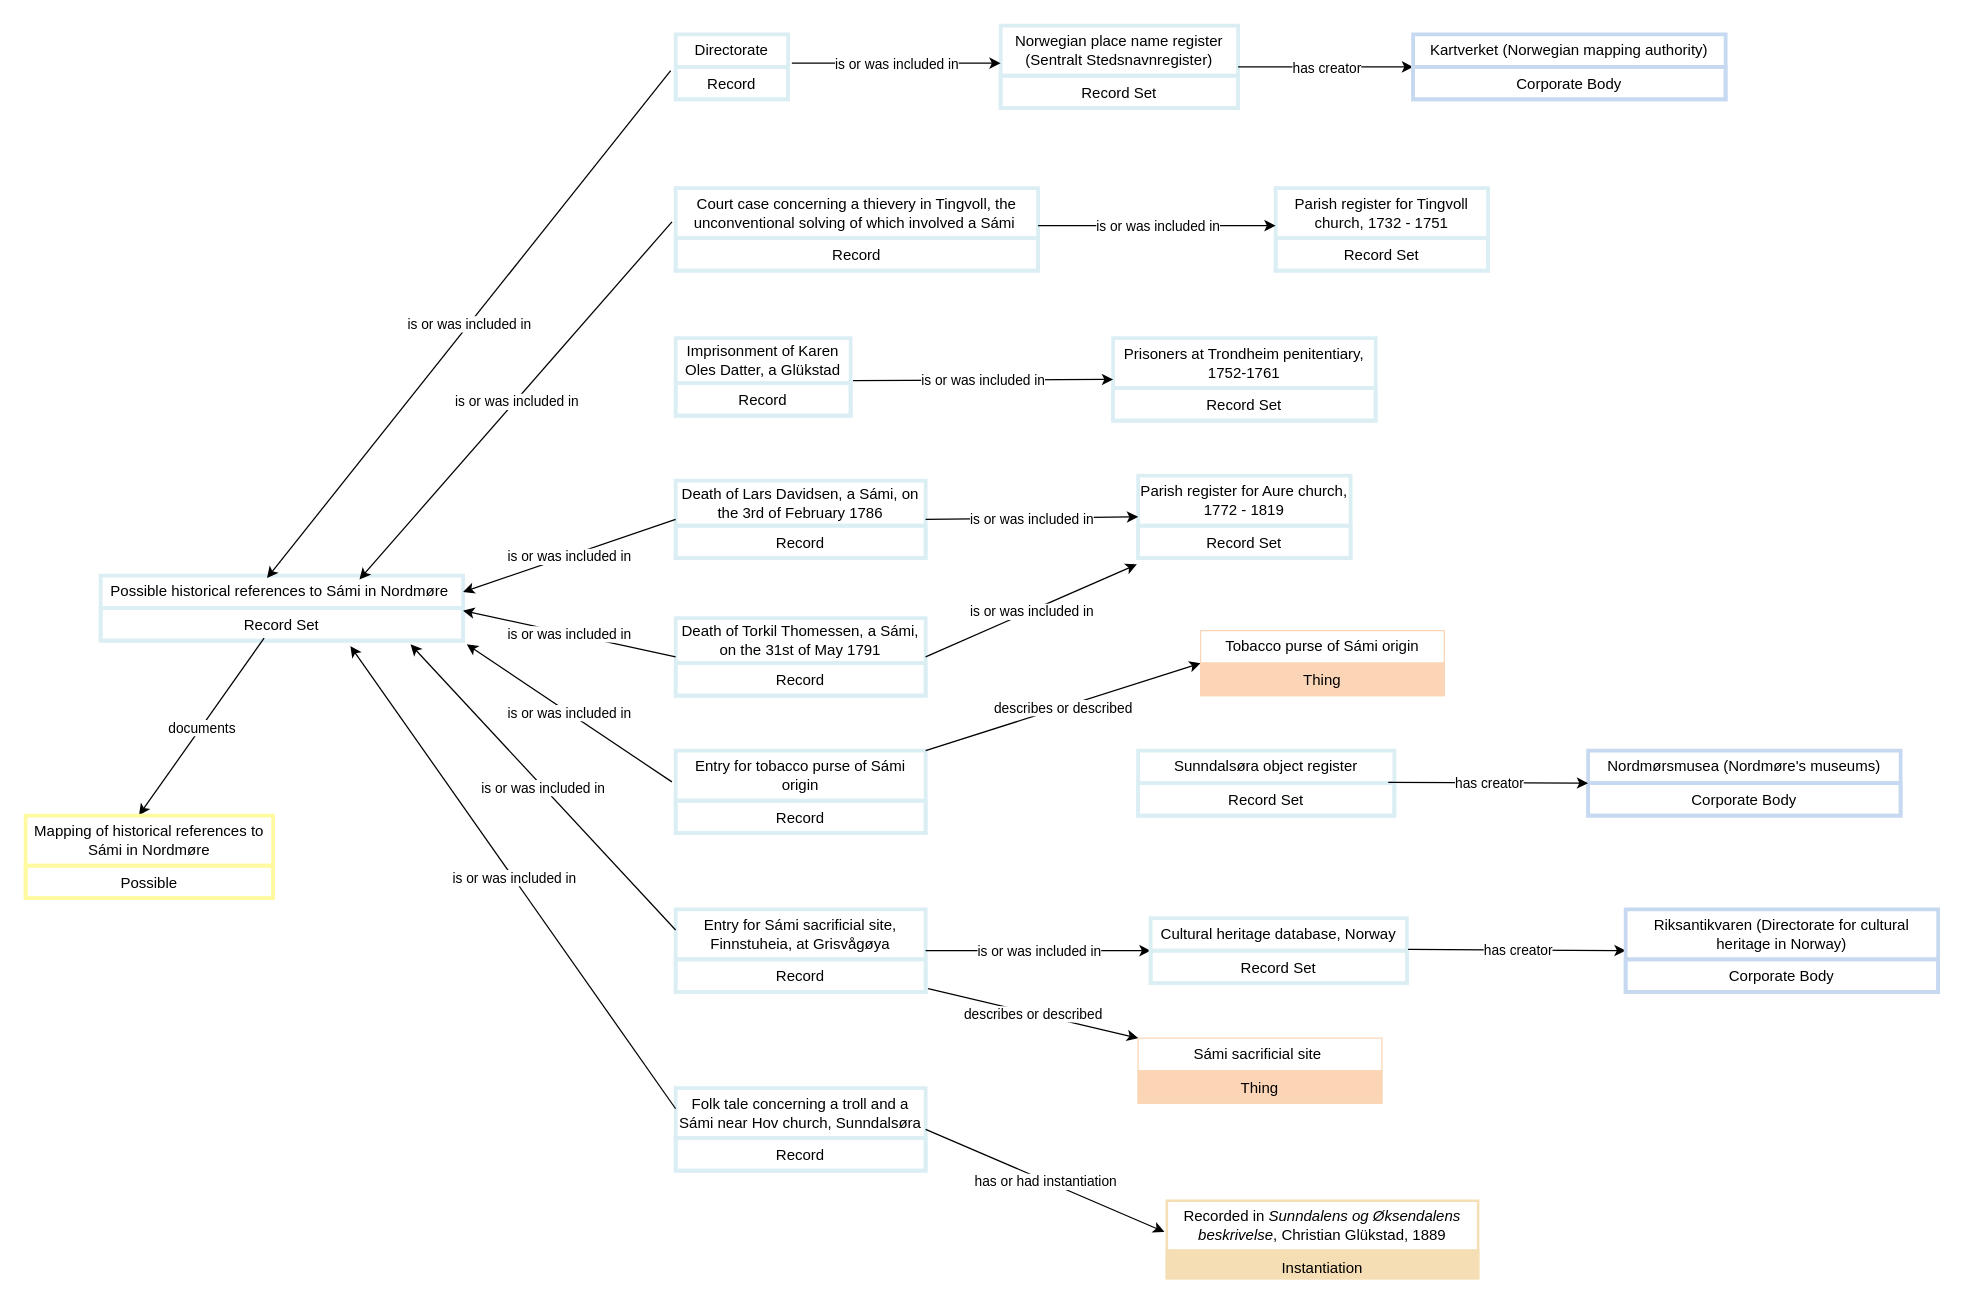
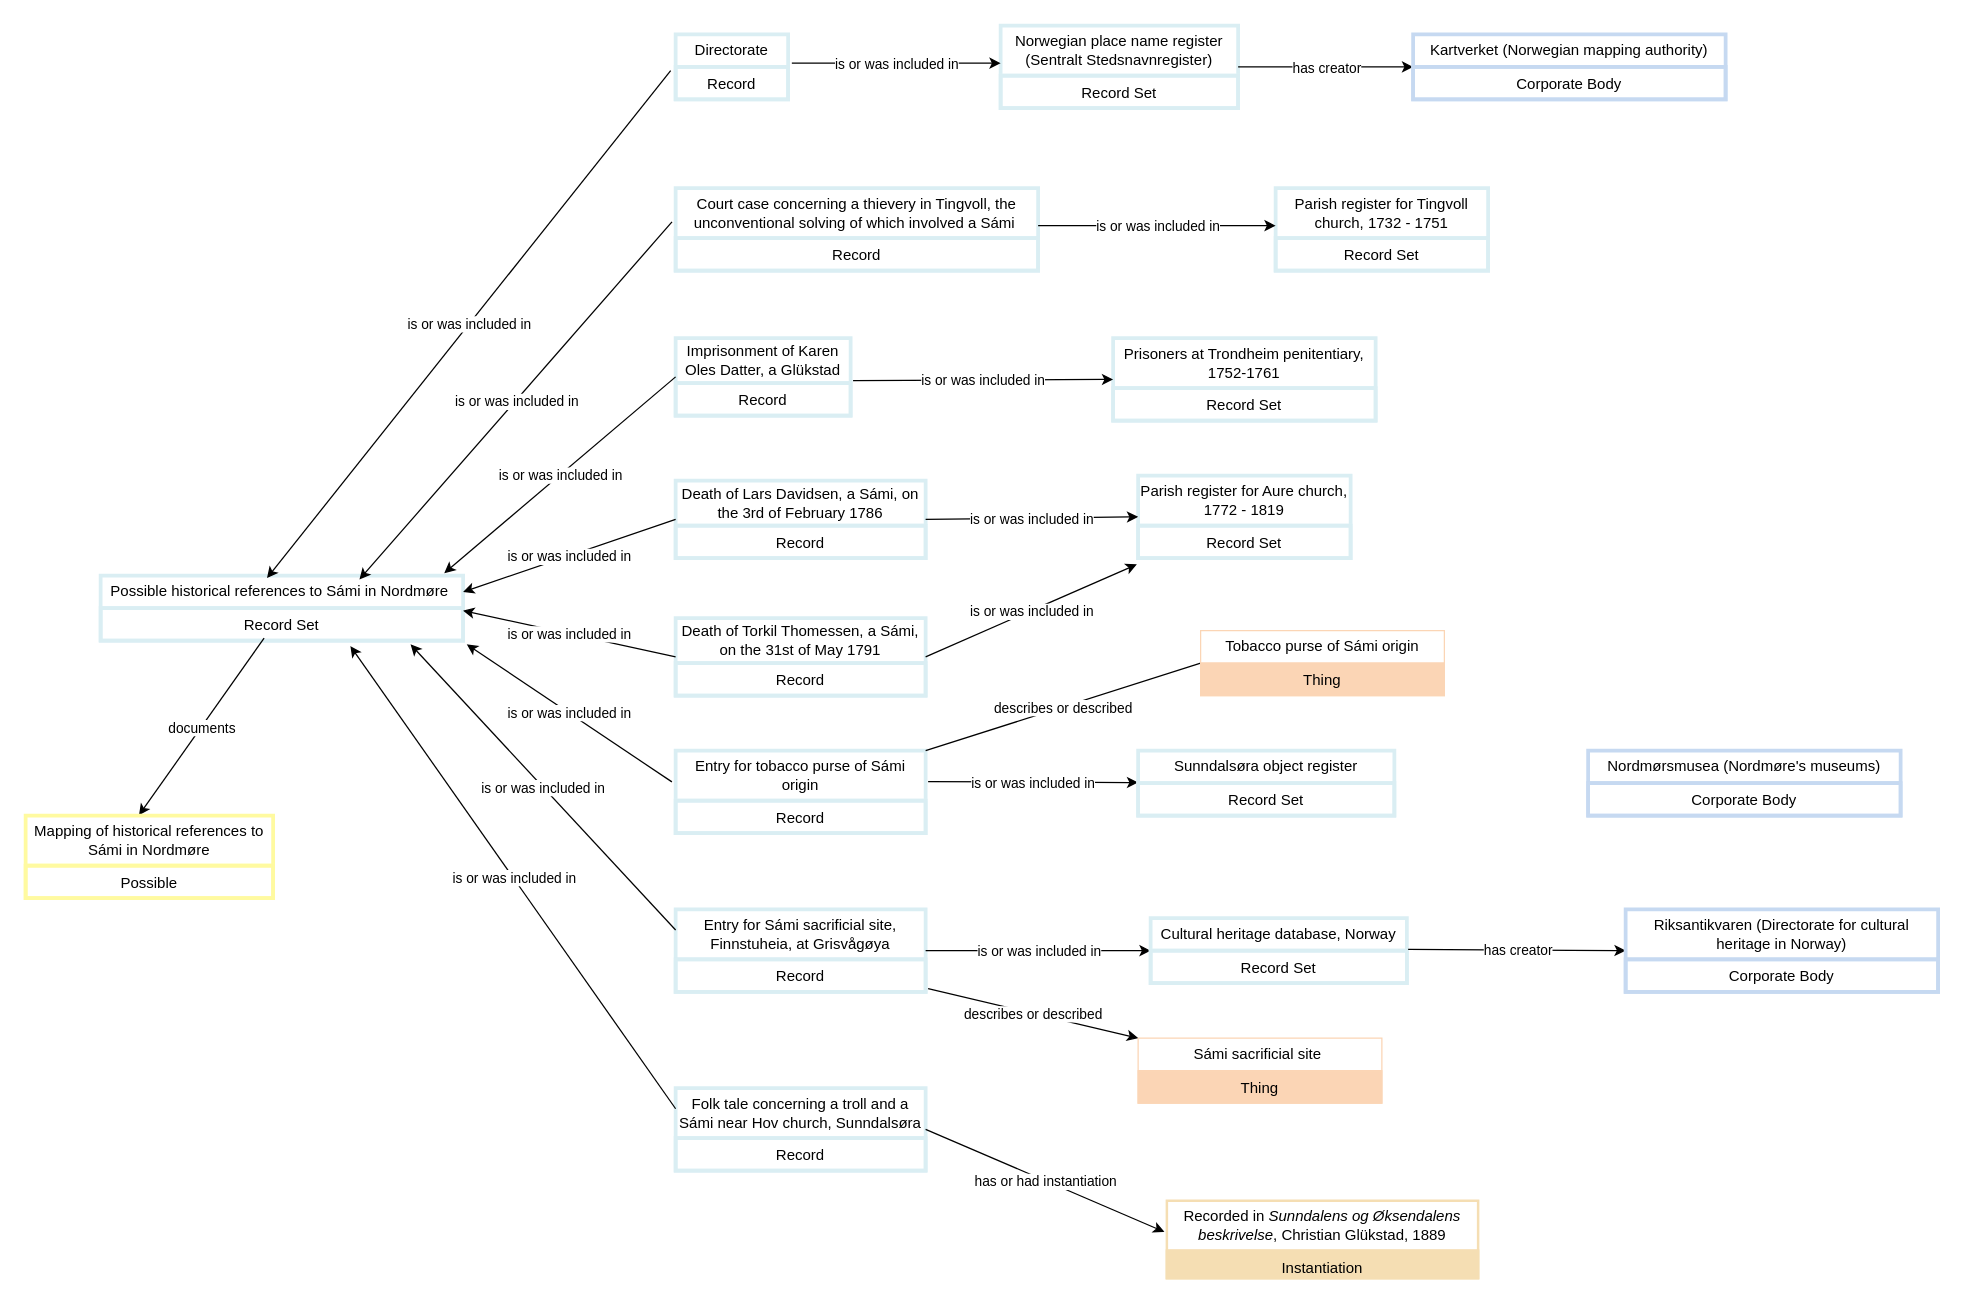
none -> (561, 474)
(1191, 666) -> (1194, 665)
none -> (1029, 782)
(1484, 783) -> none
